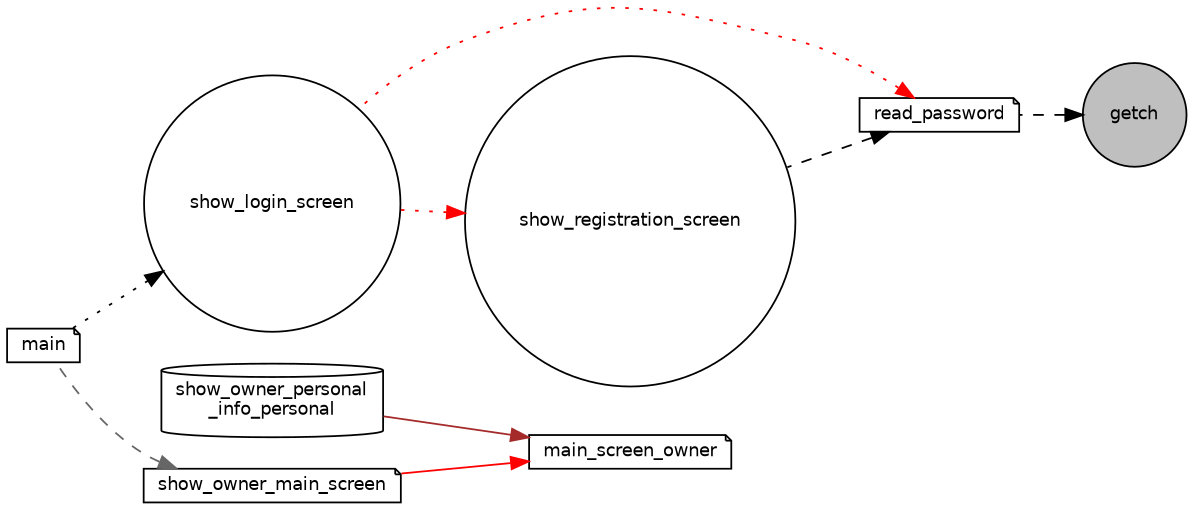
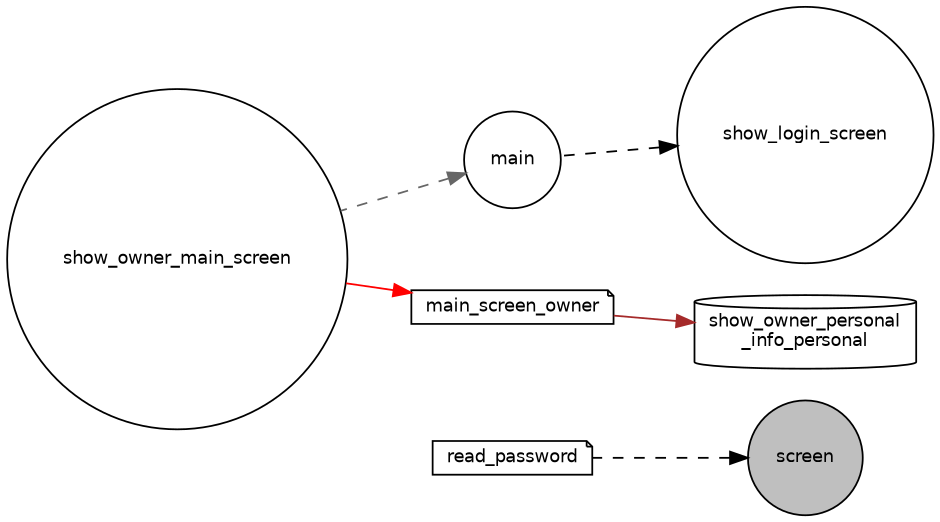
(623, 8) -> none
(1135, 115) -> (805, 458)
(630, 221) -> none
(110, 305) -> (610, 152)
(43, 345) -> (512, 160)
(102, 419) -> (395, 195)
(447, 426) -> (645, 318)
(272, 486) -> (177, 259)
